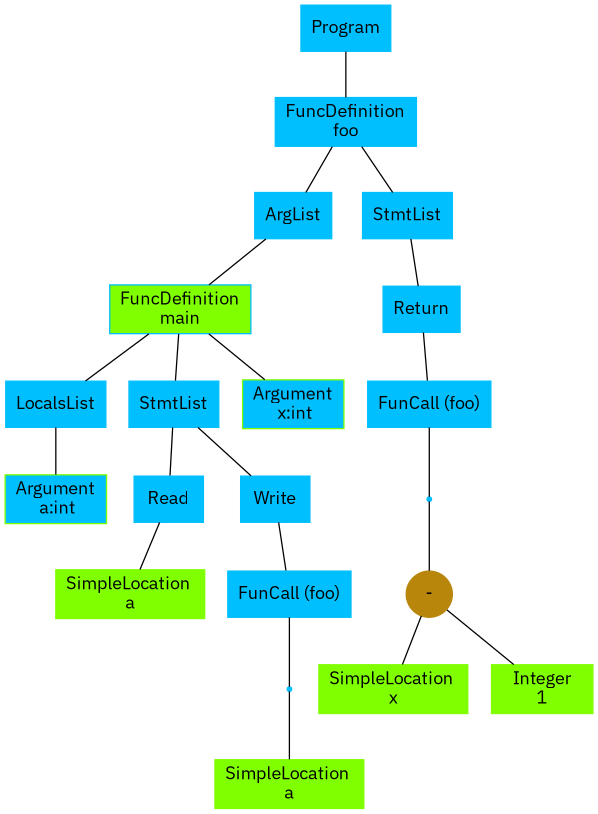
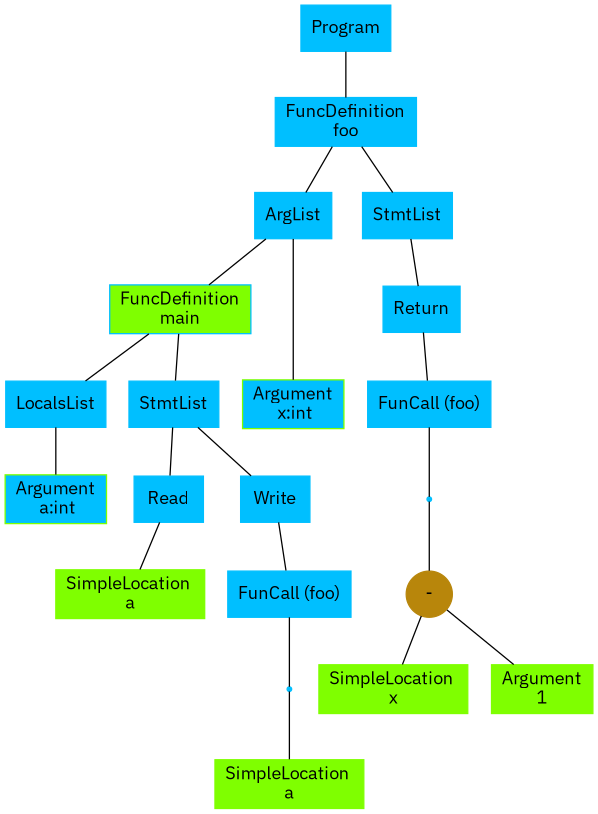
(237, 357) -> (293, 309)
(542, 689) -> (542, 689)
